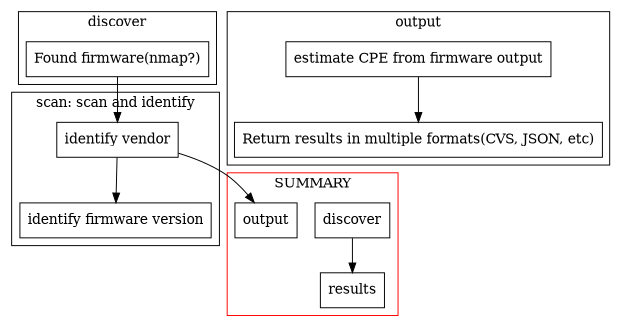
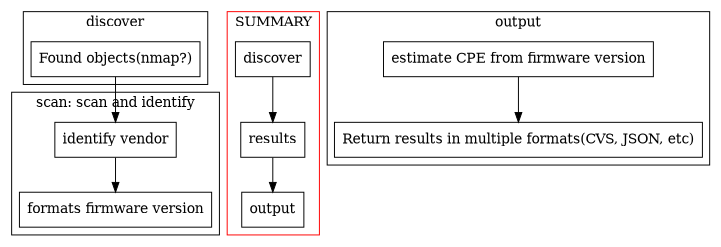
(117, 59) -> (116, 59)
(418, 59) -> (518, 59)
(213, 167) -> (273, 170)
(116, 220) -> (116, 210)
